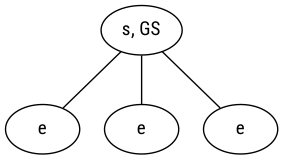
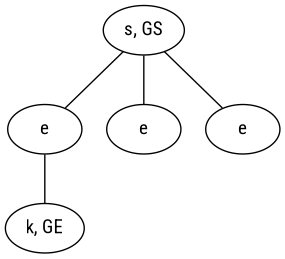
none -> (45, 228)
